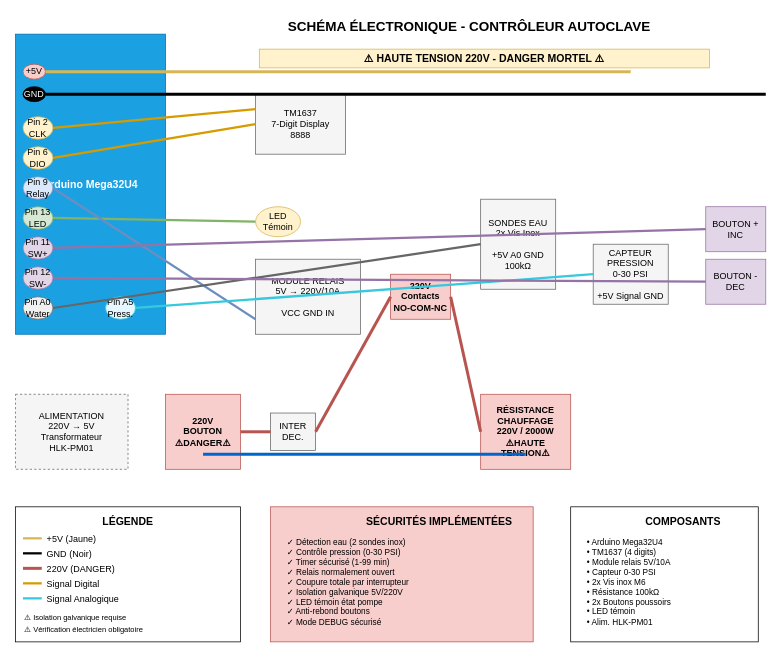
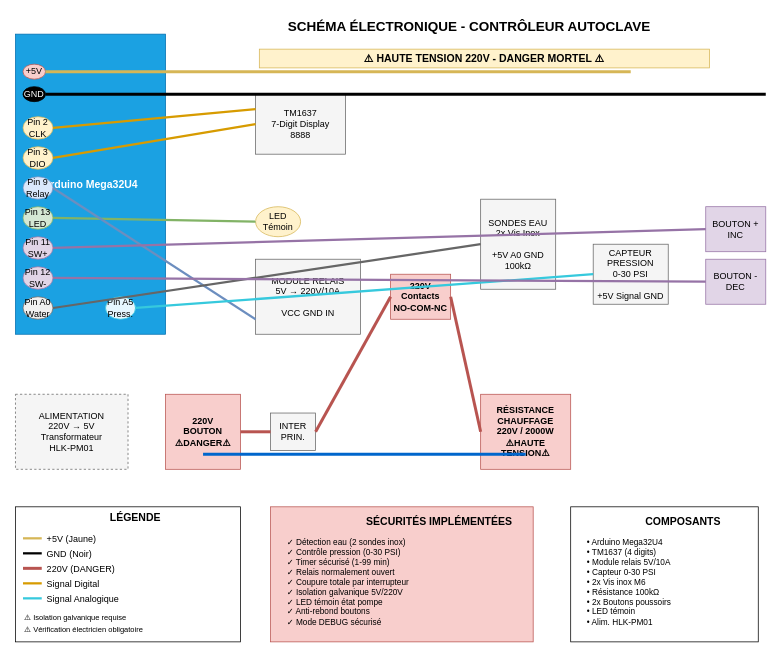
(38, 158) -> (38, 158)
(293, 432) -> (293, 432)
(128, 522) -> (135, 518)
